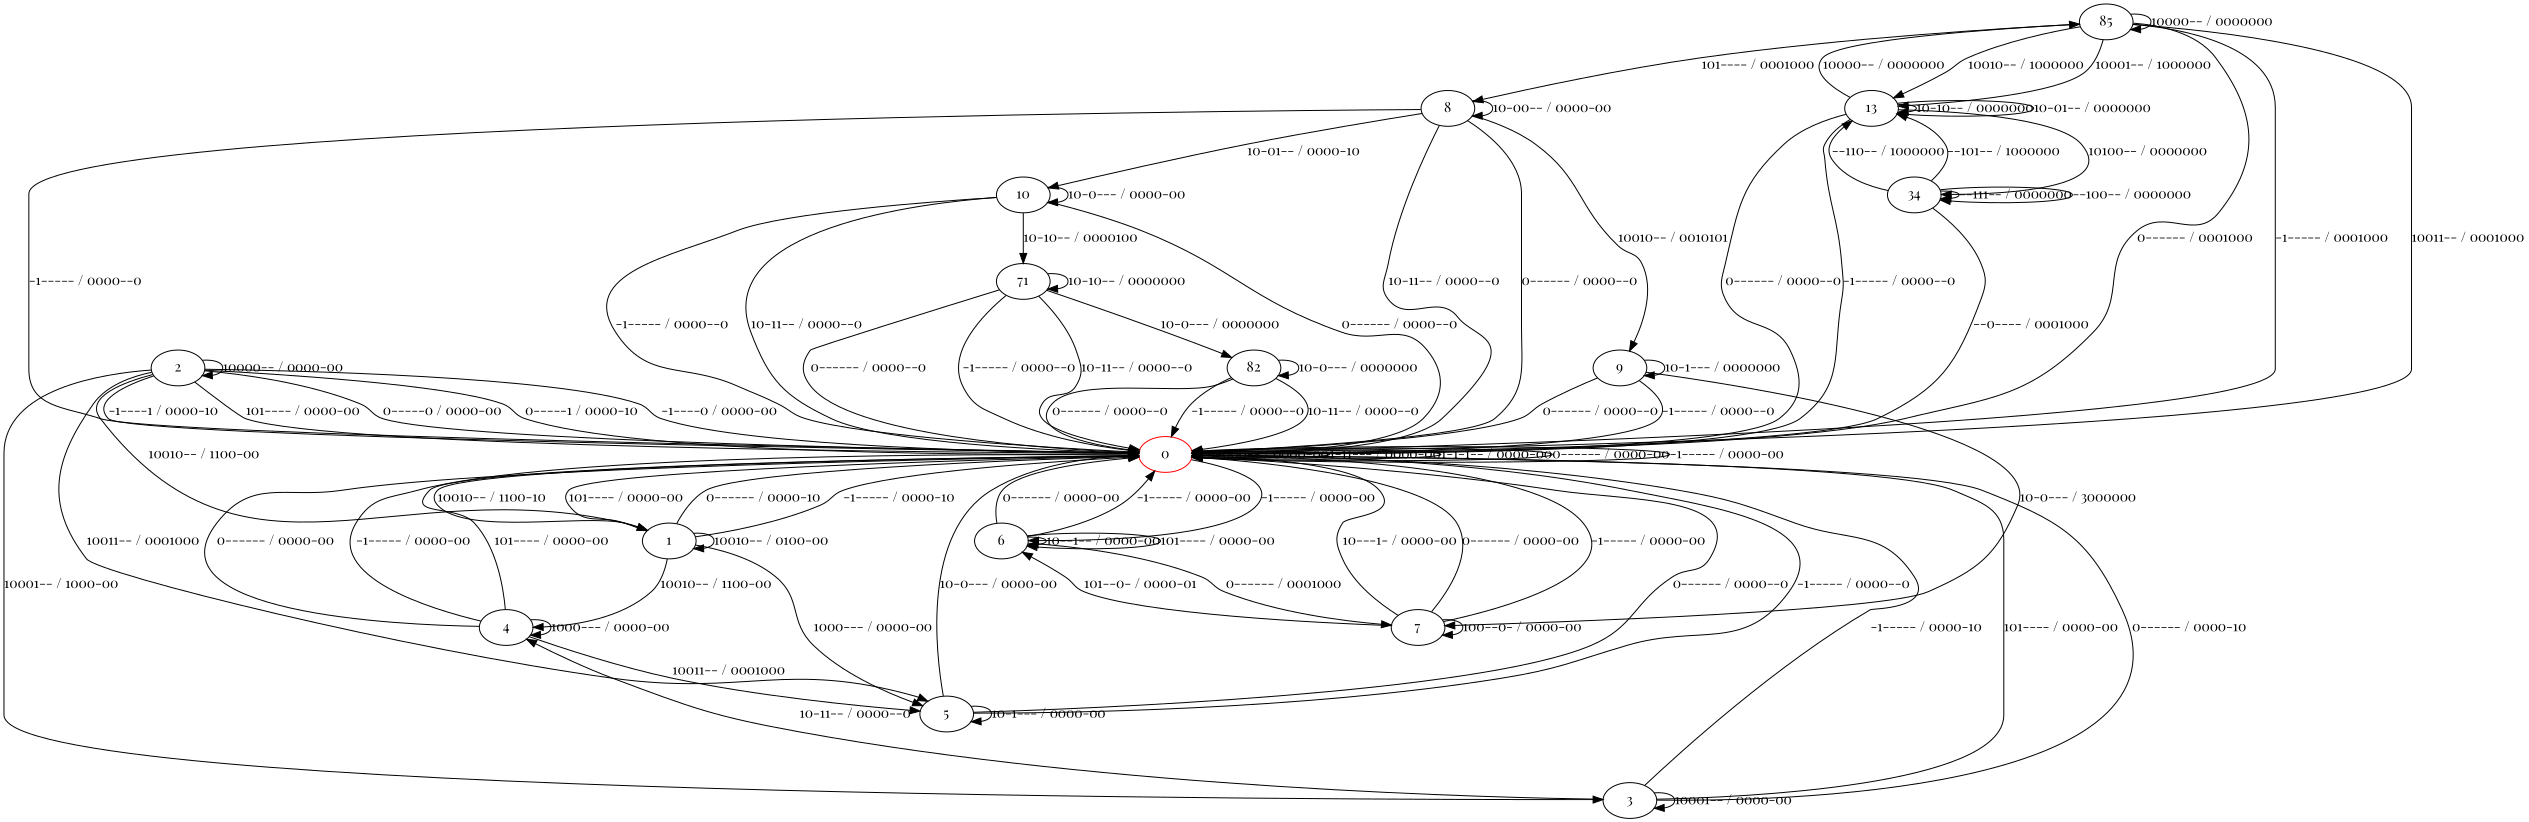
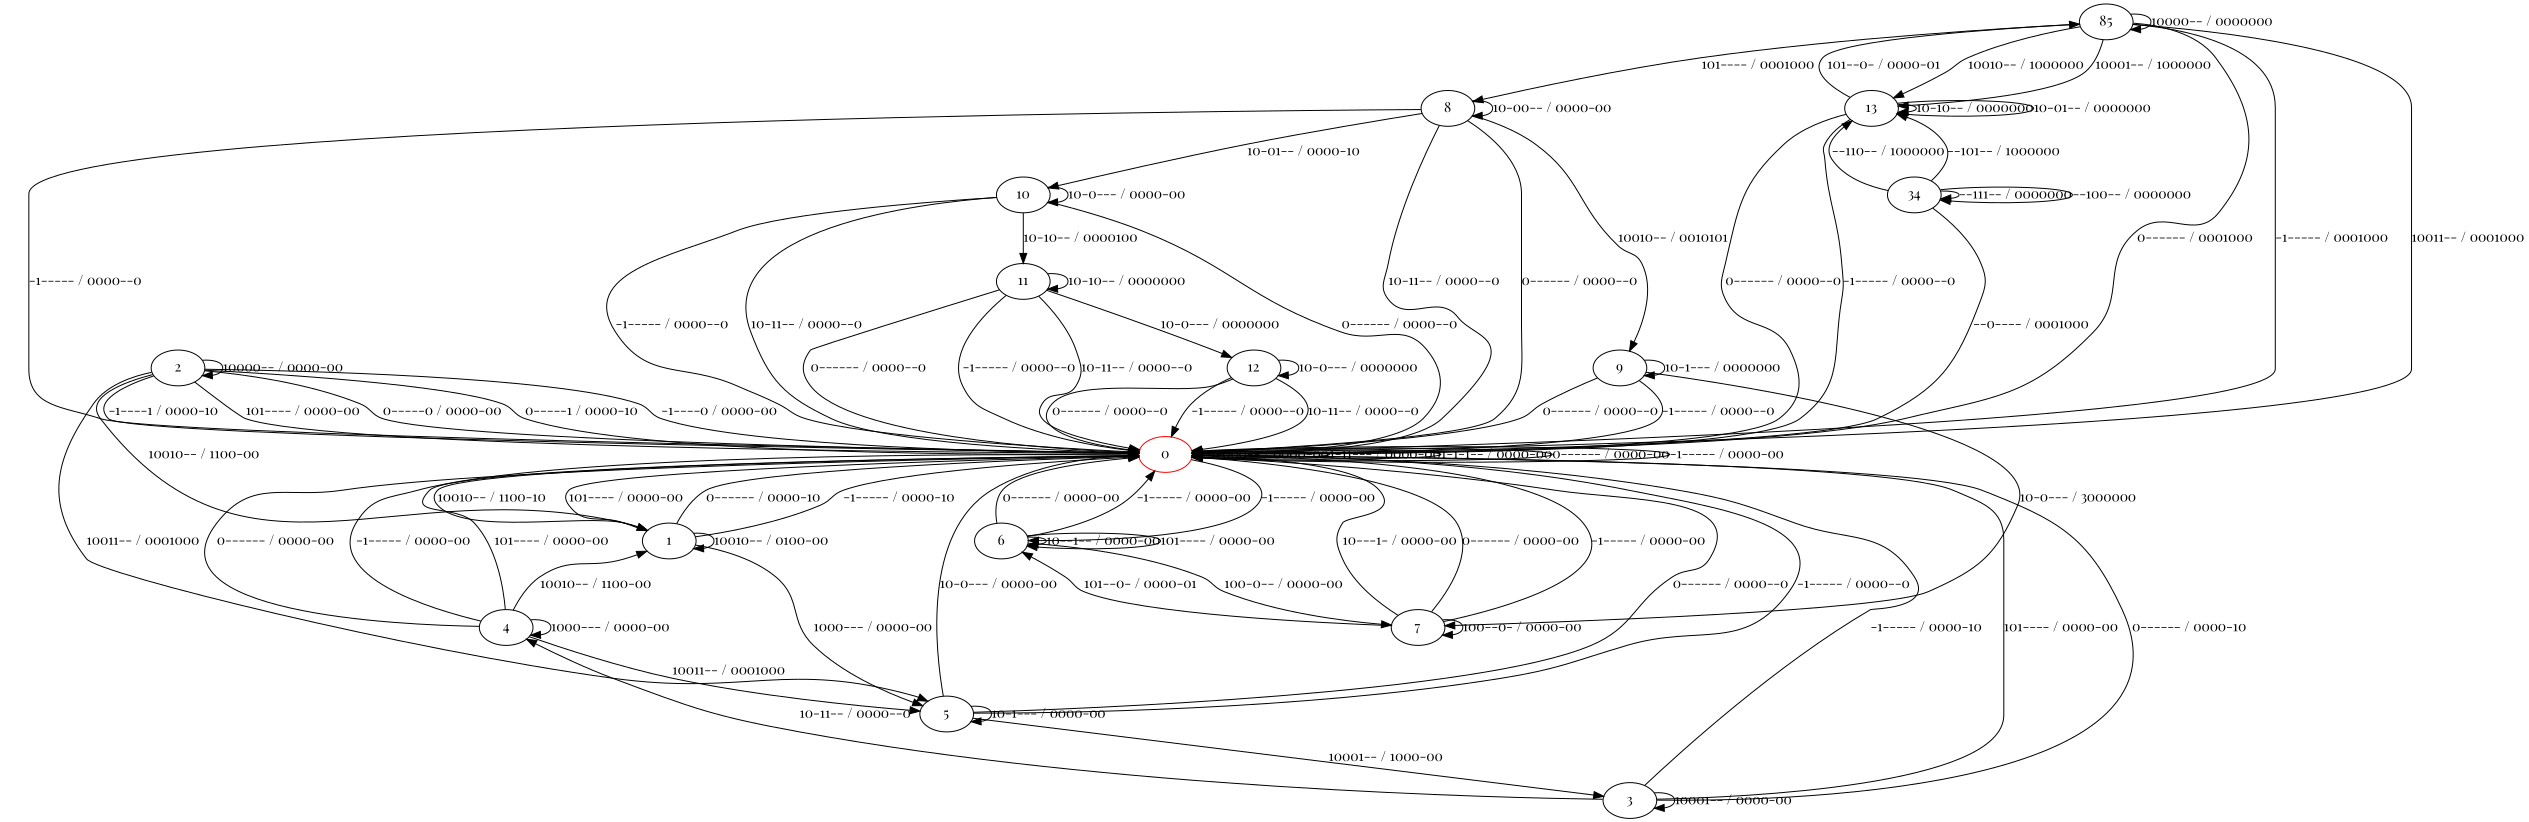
(1884, 65) -> (1884, 65)
(2072, 137) -> none
(1023, 281) -> (1023, 281)
(1254, 368) -> (1254, 368)
(1284, 584) -> (1284, 584)
(618, 612) -> (566, 566)
(572, 783) -> (1283, 757)
